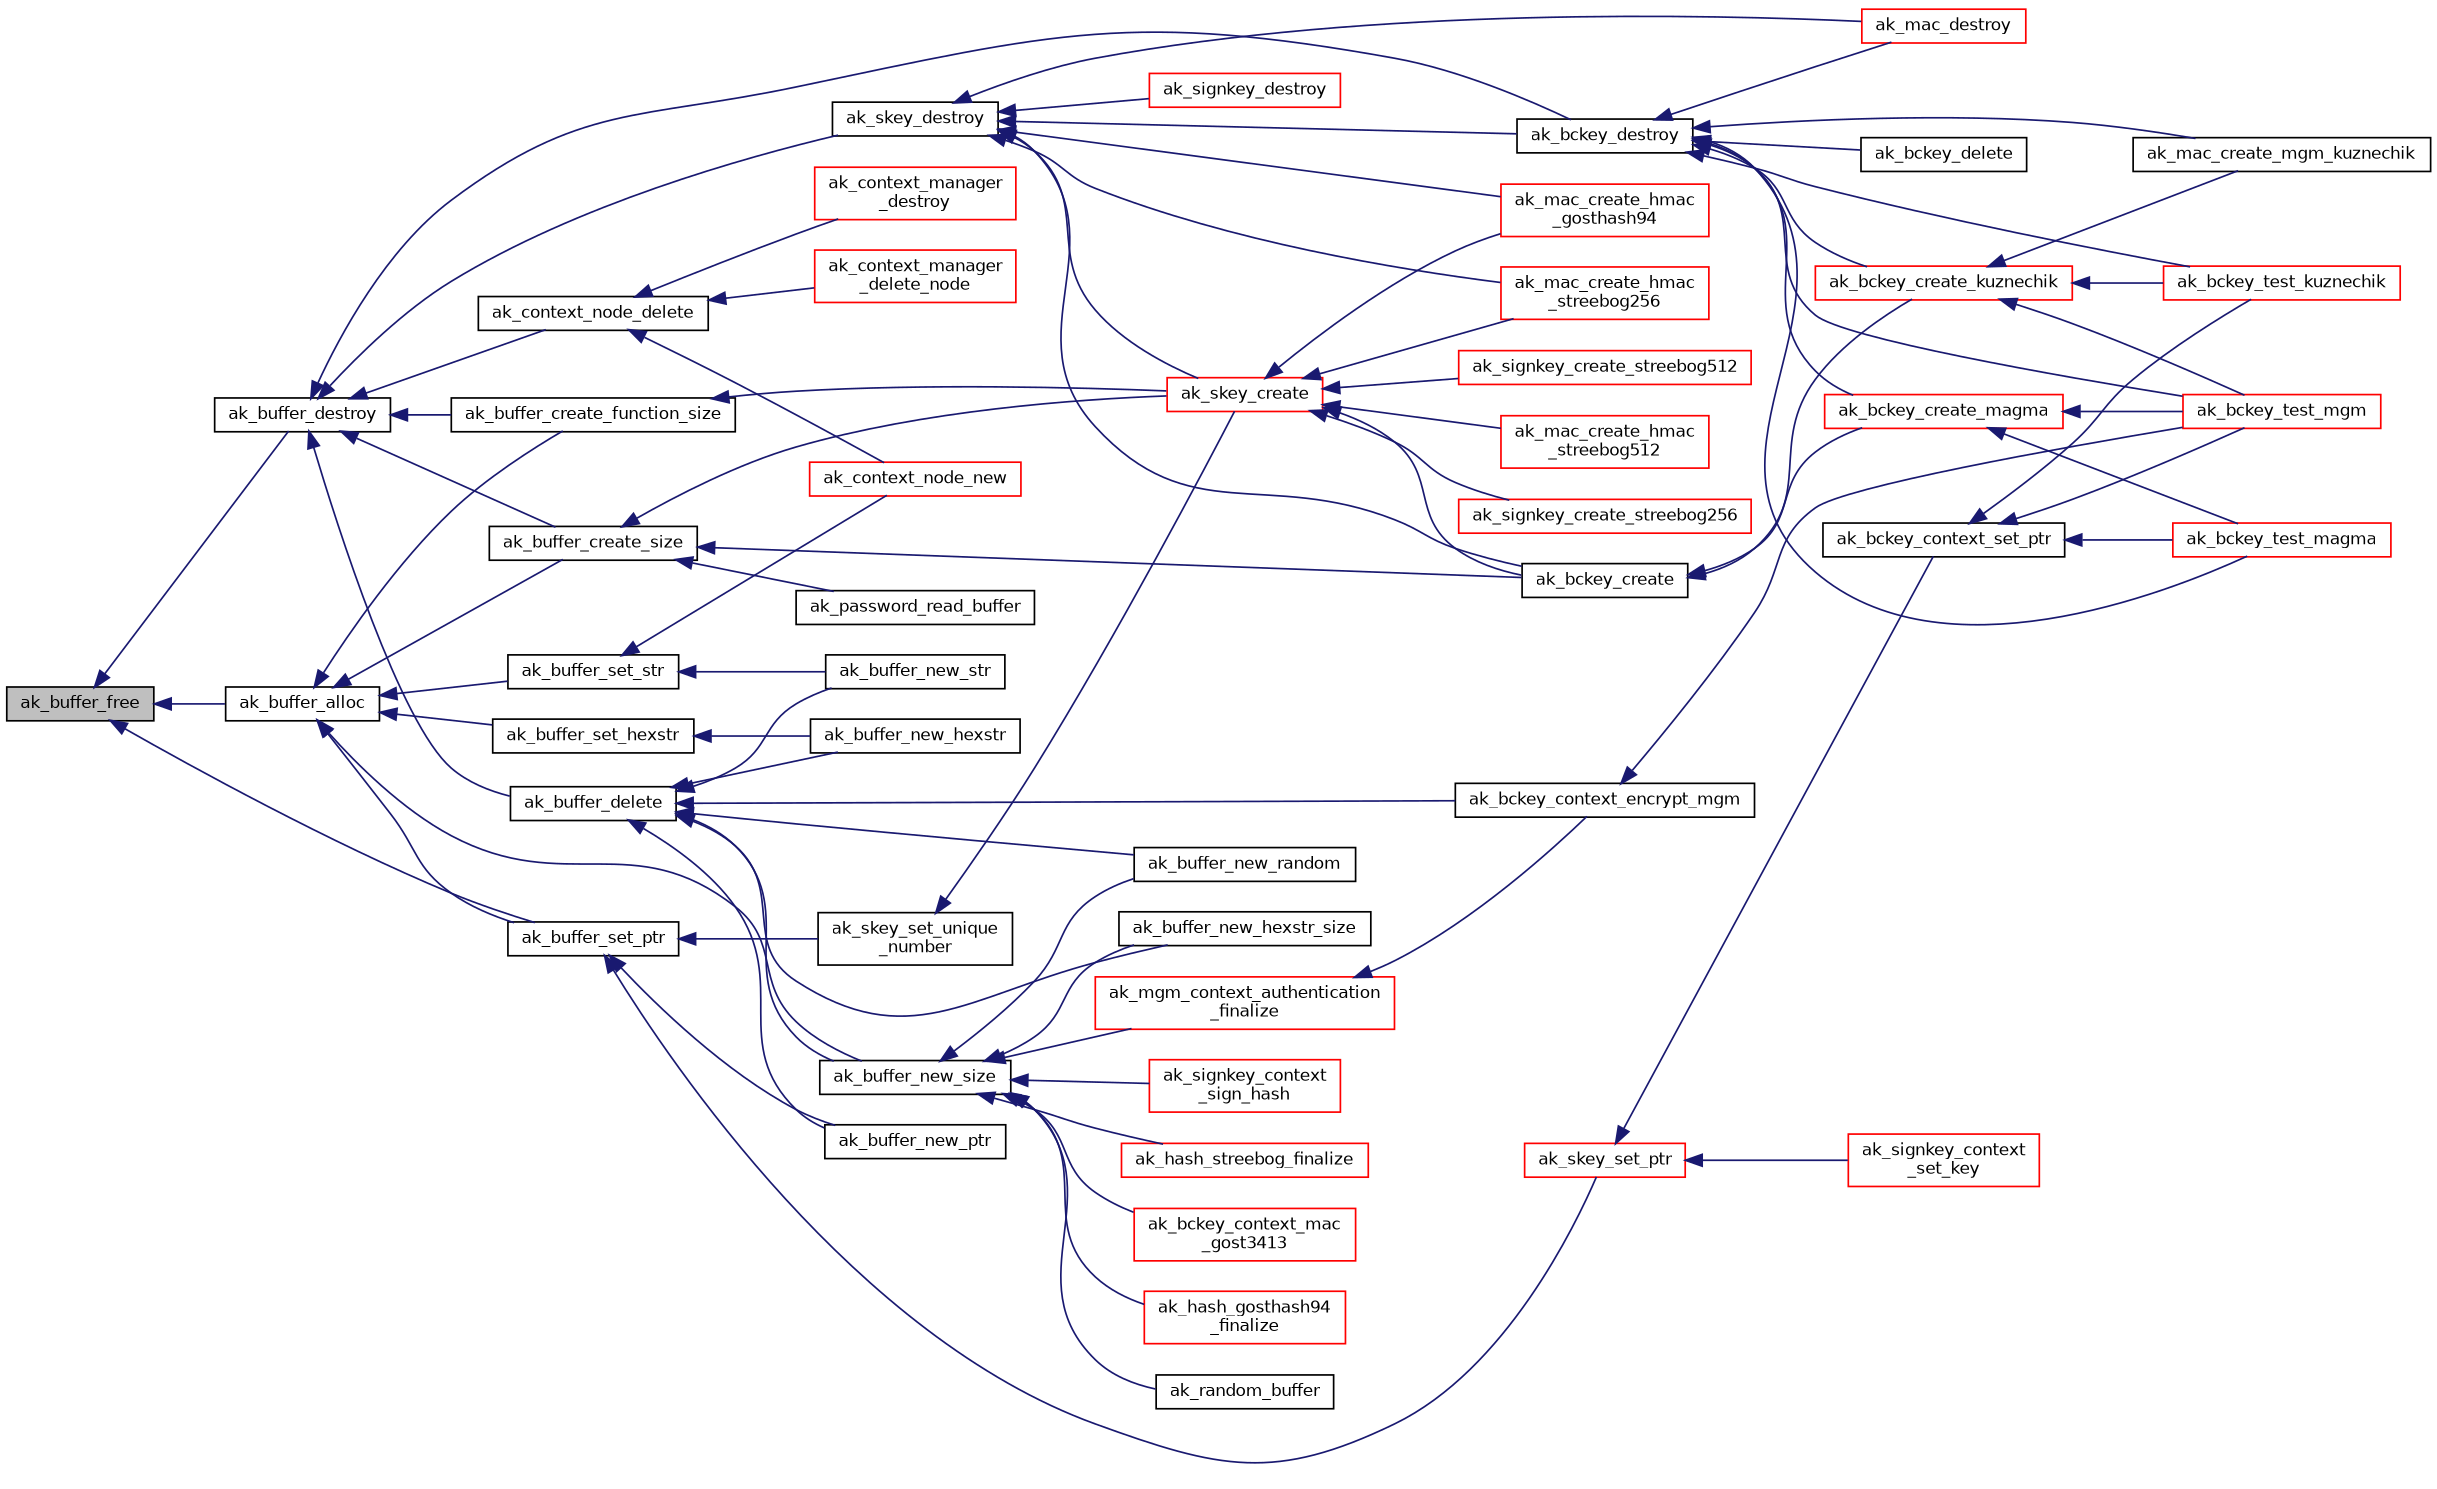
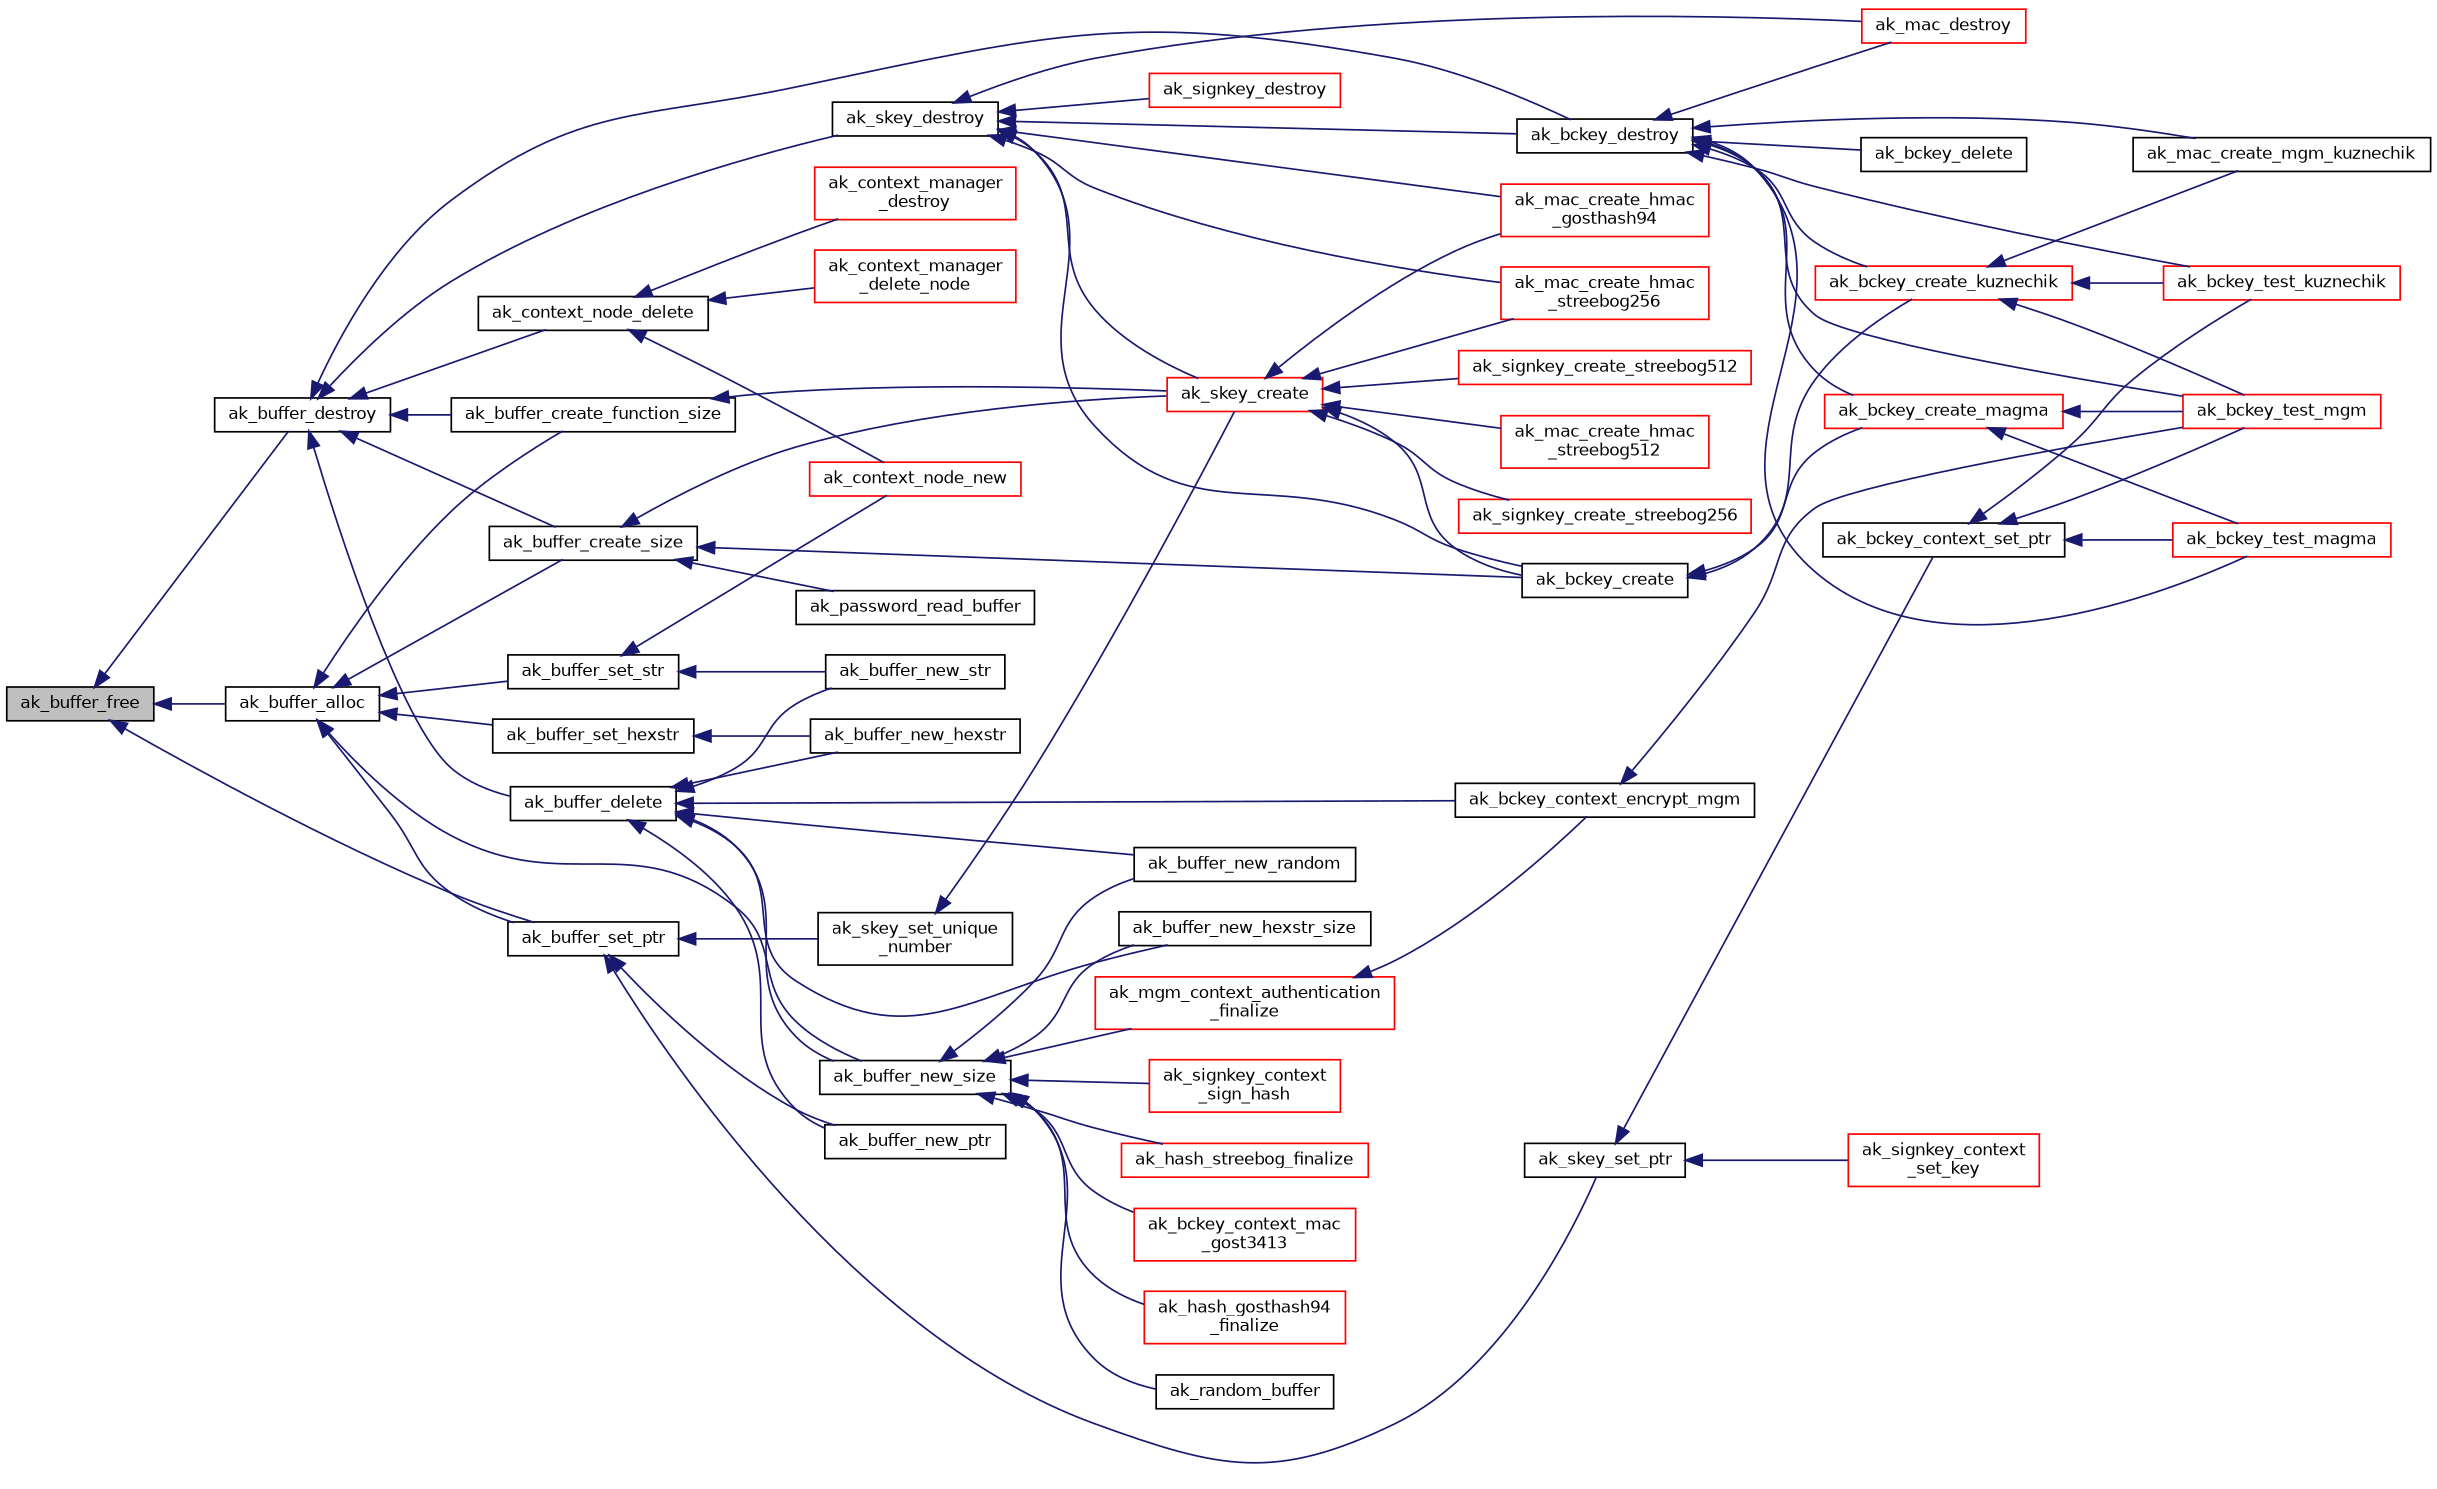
(1605, 1160) -> (1605, 1160)
